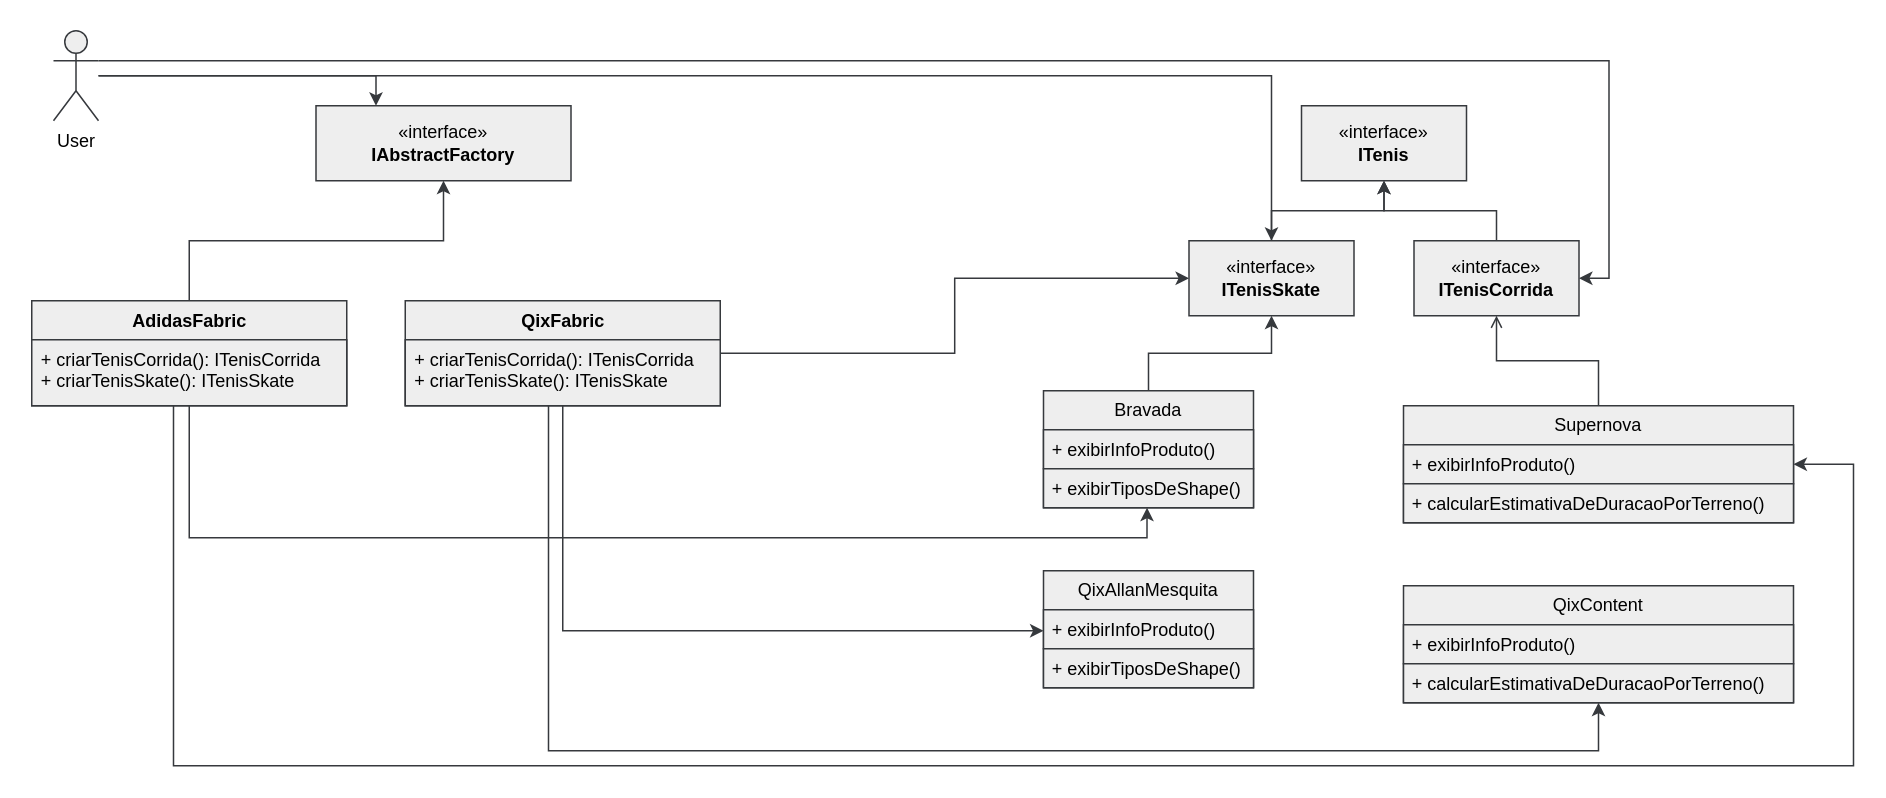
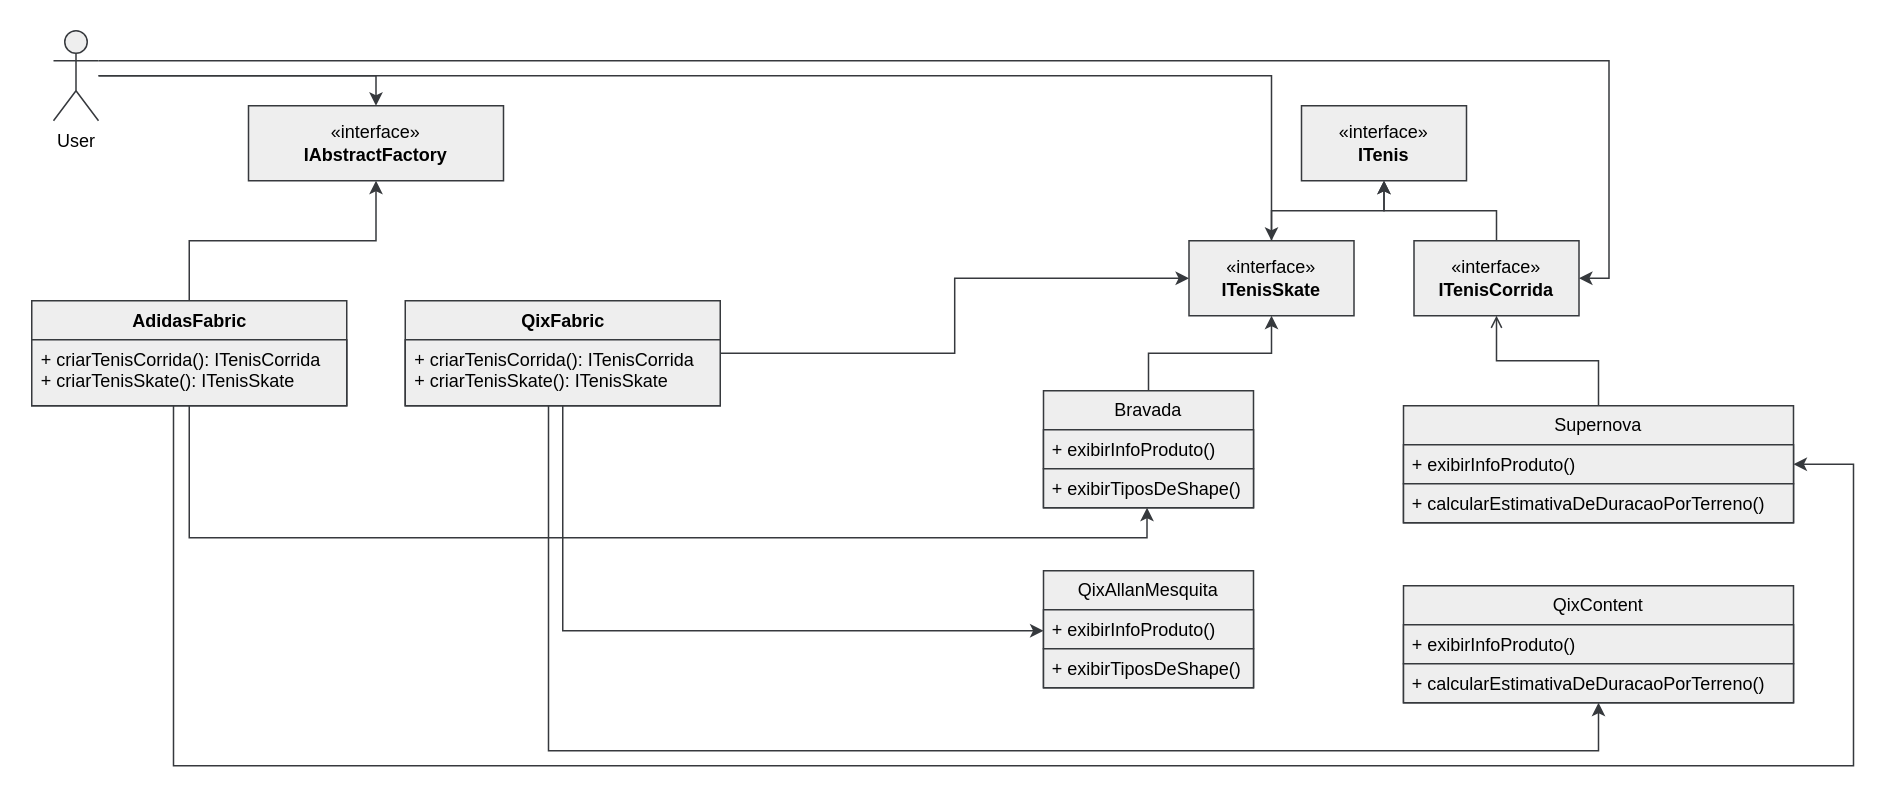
(443, 143) -> (376, 143)
